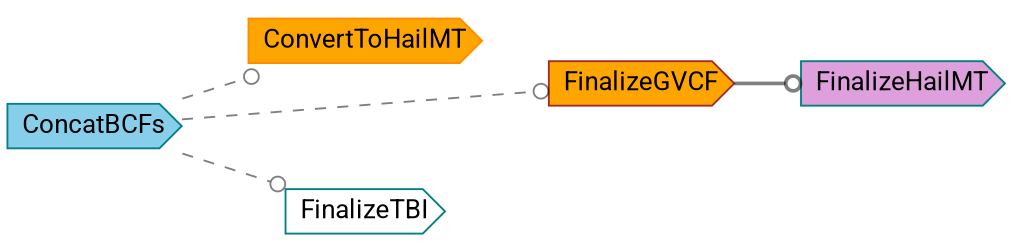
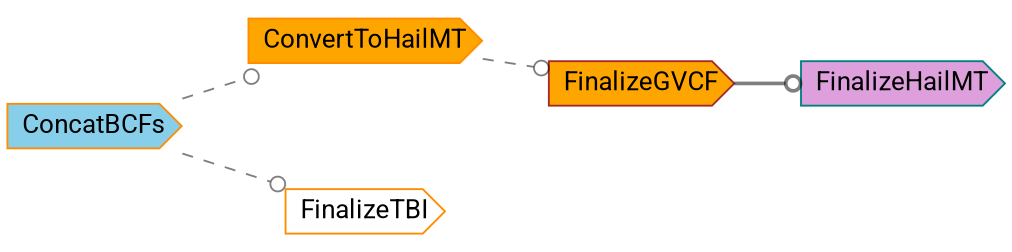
(357, 106) -> (508, 63)
(95, 126) -> (95, 126)
(365, 211) -> (365, 211)
